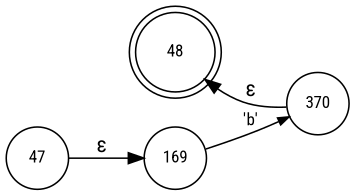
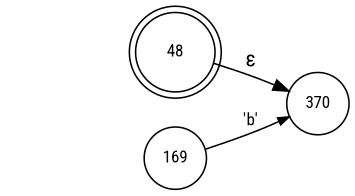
(250, 104) -> (244, 74)
(37, 158) -> none
